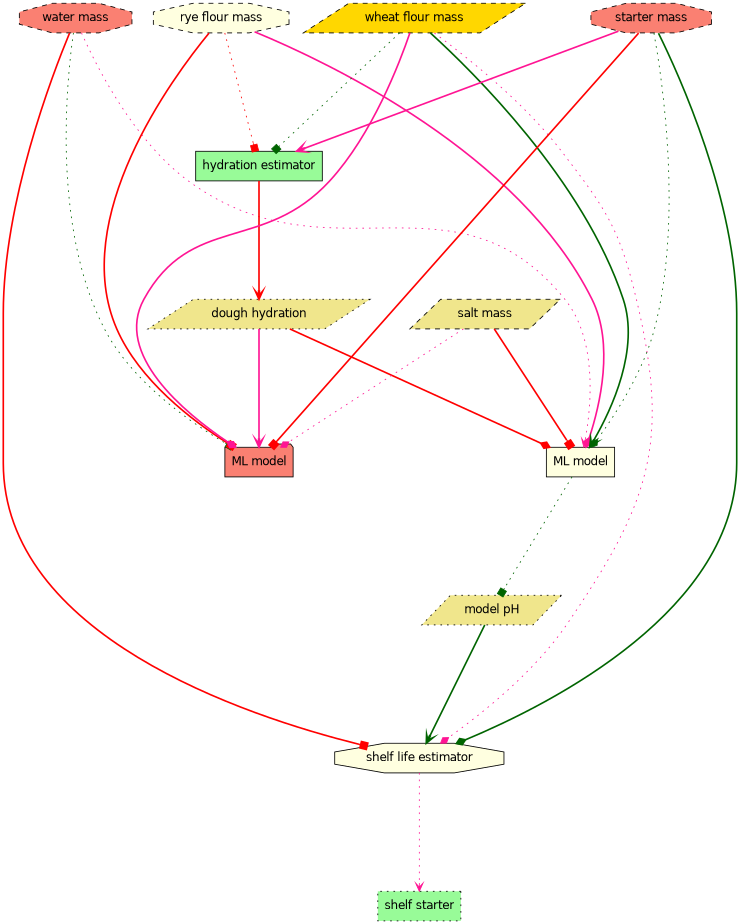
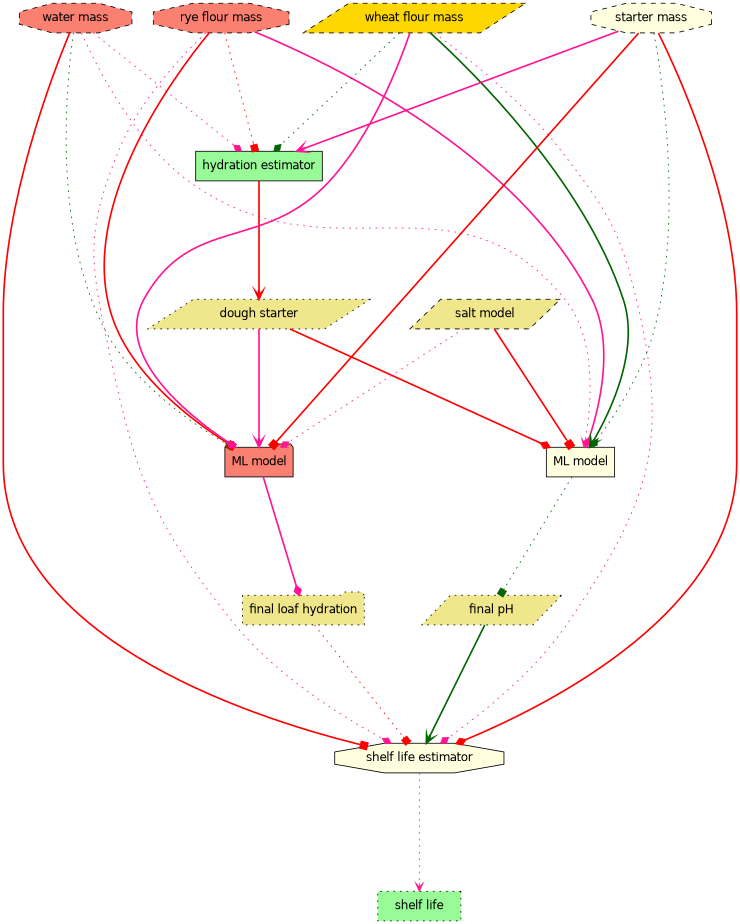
(221, 18) -> (221, 18)
(651, 18) -> (651, 18)
none -> (153, 81)
(340, 89) -> (340, 89)
(259, 314) -> (259, 314)
(485, 314) -> (485, 314)
none -> (125, 419)
(737, 446) -> (737, 446)
none -> (303, 610)
(492, 610) -> (492, 610)
(419, 906) -> (419, 906)
